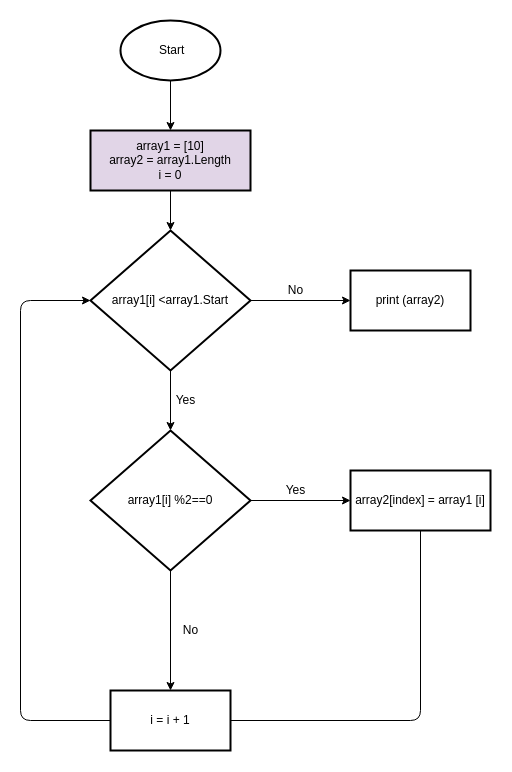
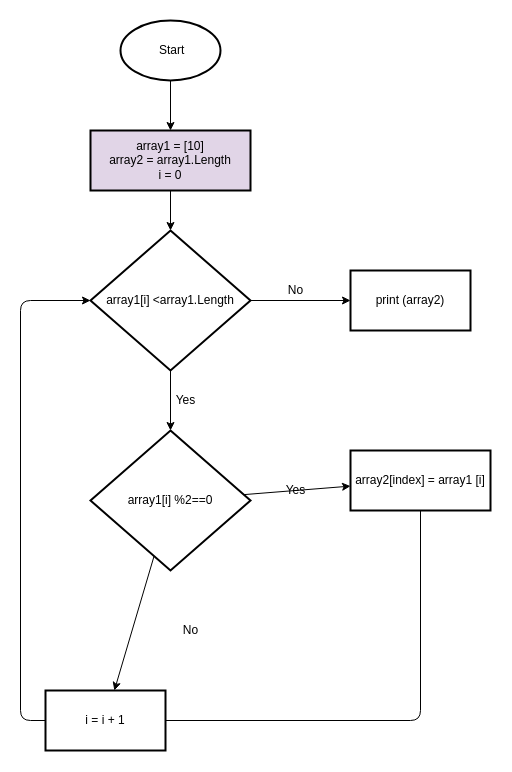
(171, 301) -> (171, 301)
(421, 501) -> (421, 481)
(171, 721) -> (106, 721)
